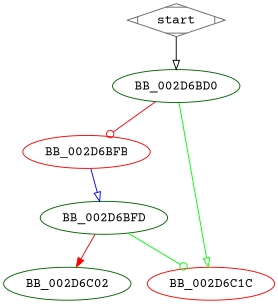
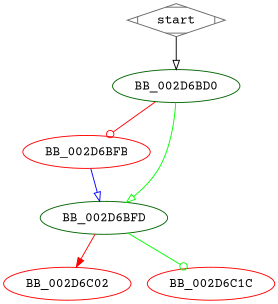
(193, 180) -> (165, 155)
(67, 284) -> (67, 284)
